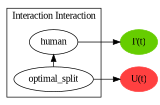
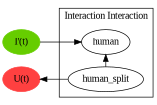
(96, 42) -> (55, 42)
(54, 79) -> (106, 79)
